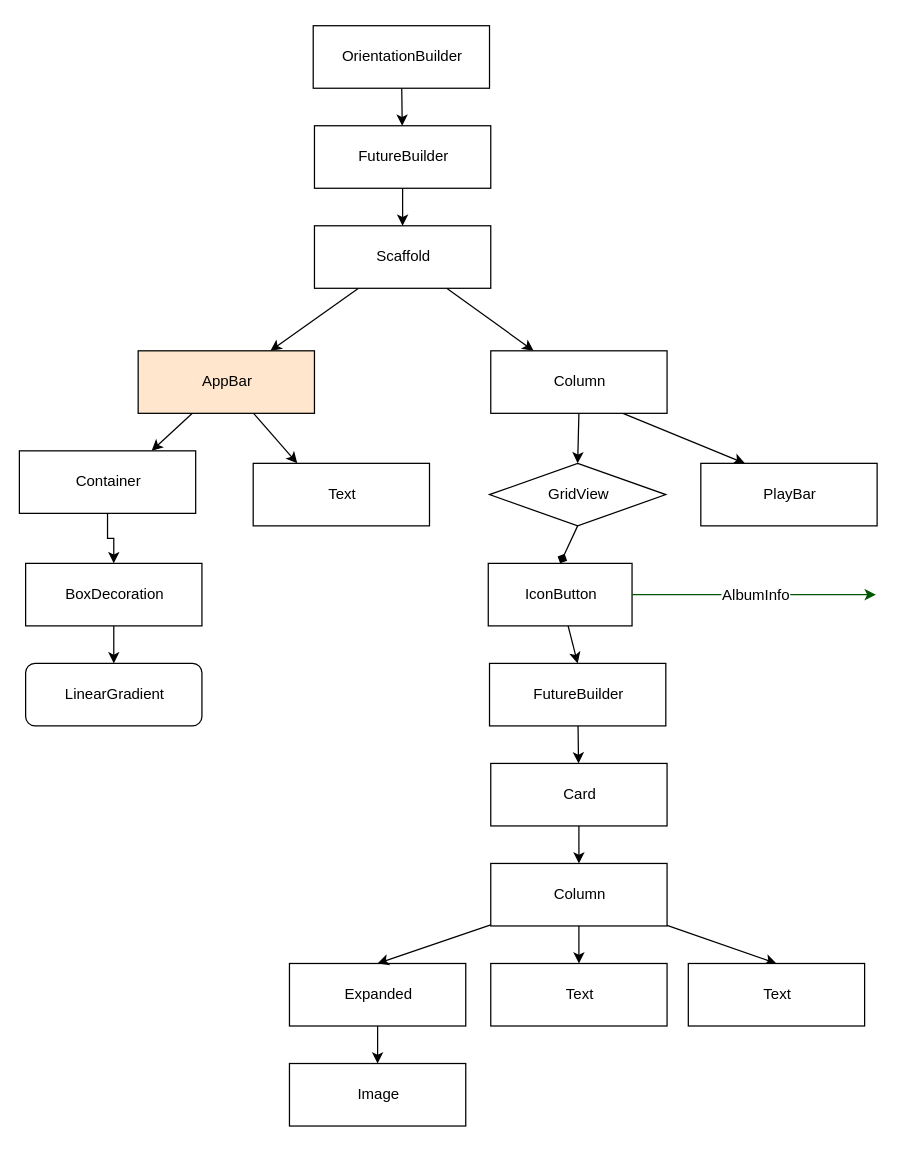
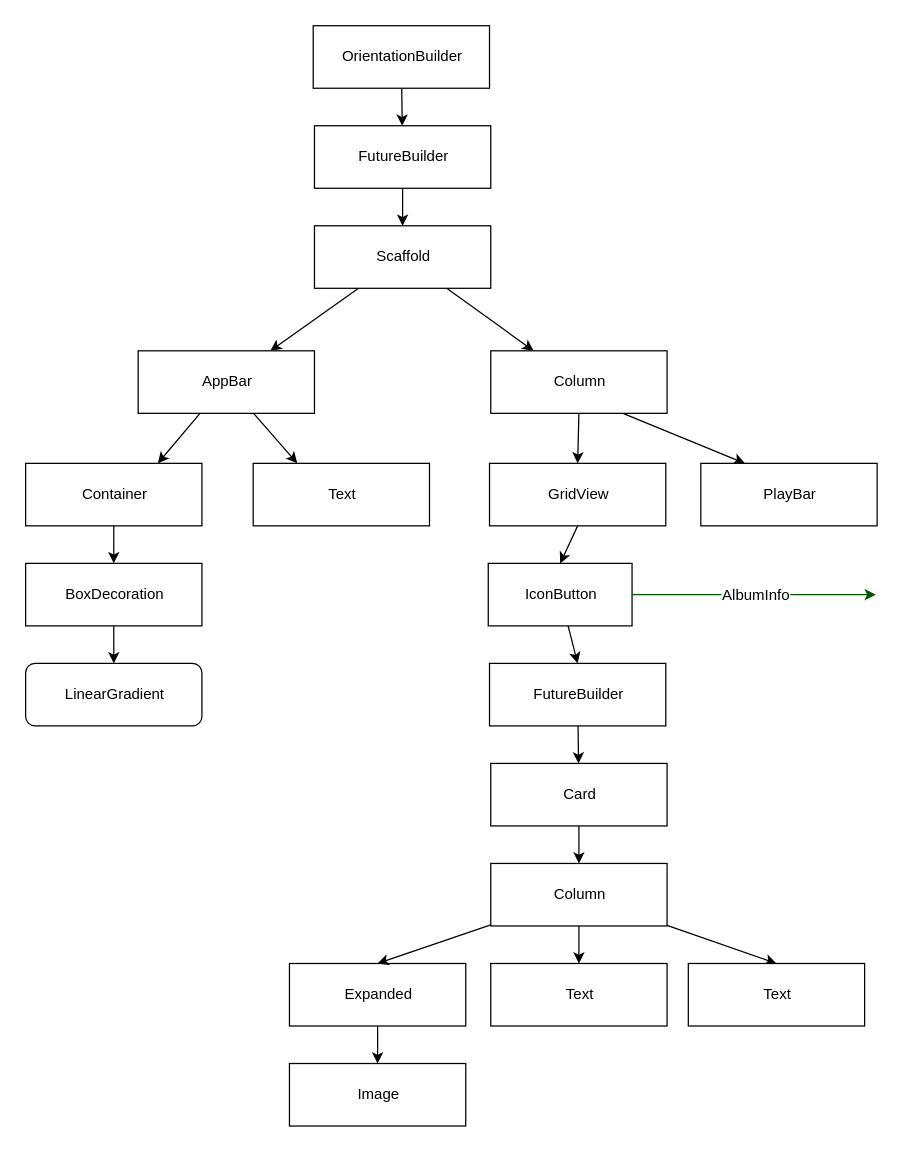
(226, 382) -> (226, 382)
(108, 482) -> (114, 494)
(578, 494) -> (578, 494)
(565, 553) -> (564, 554)
